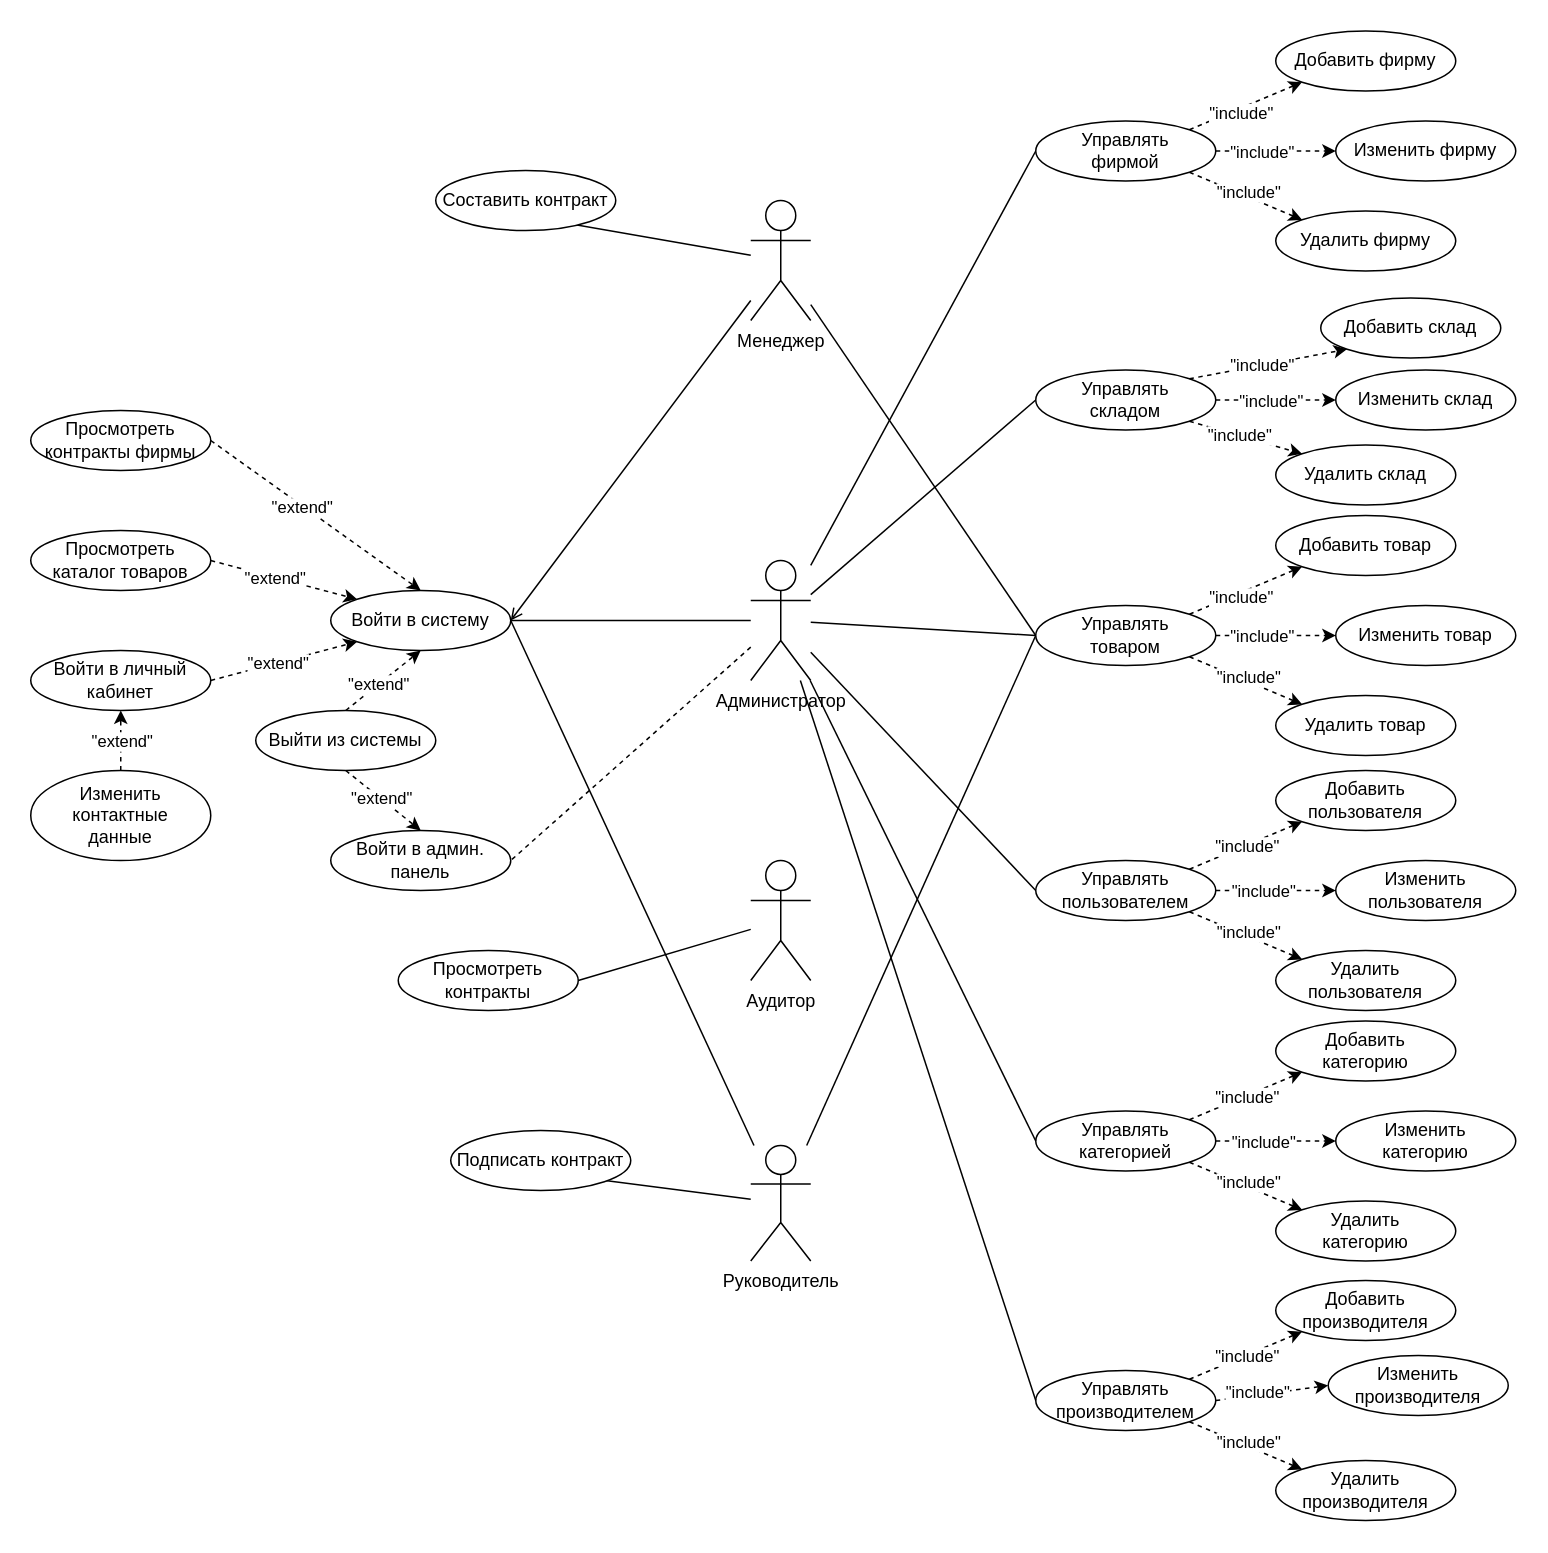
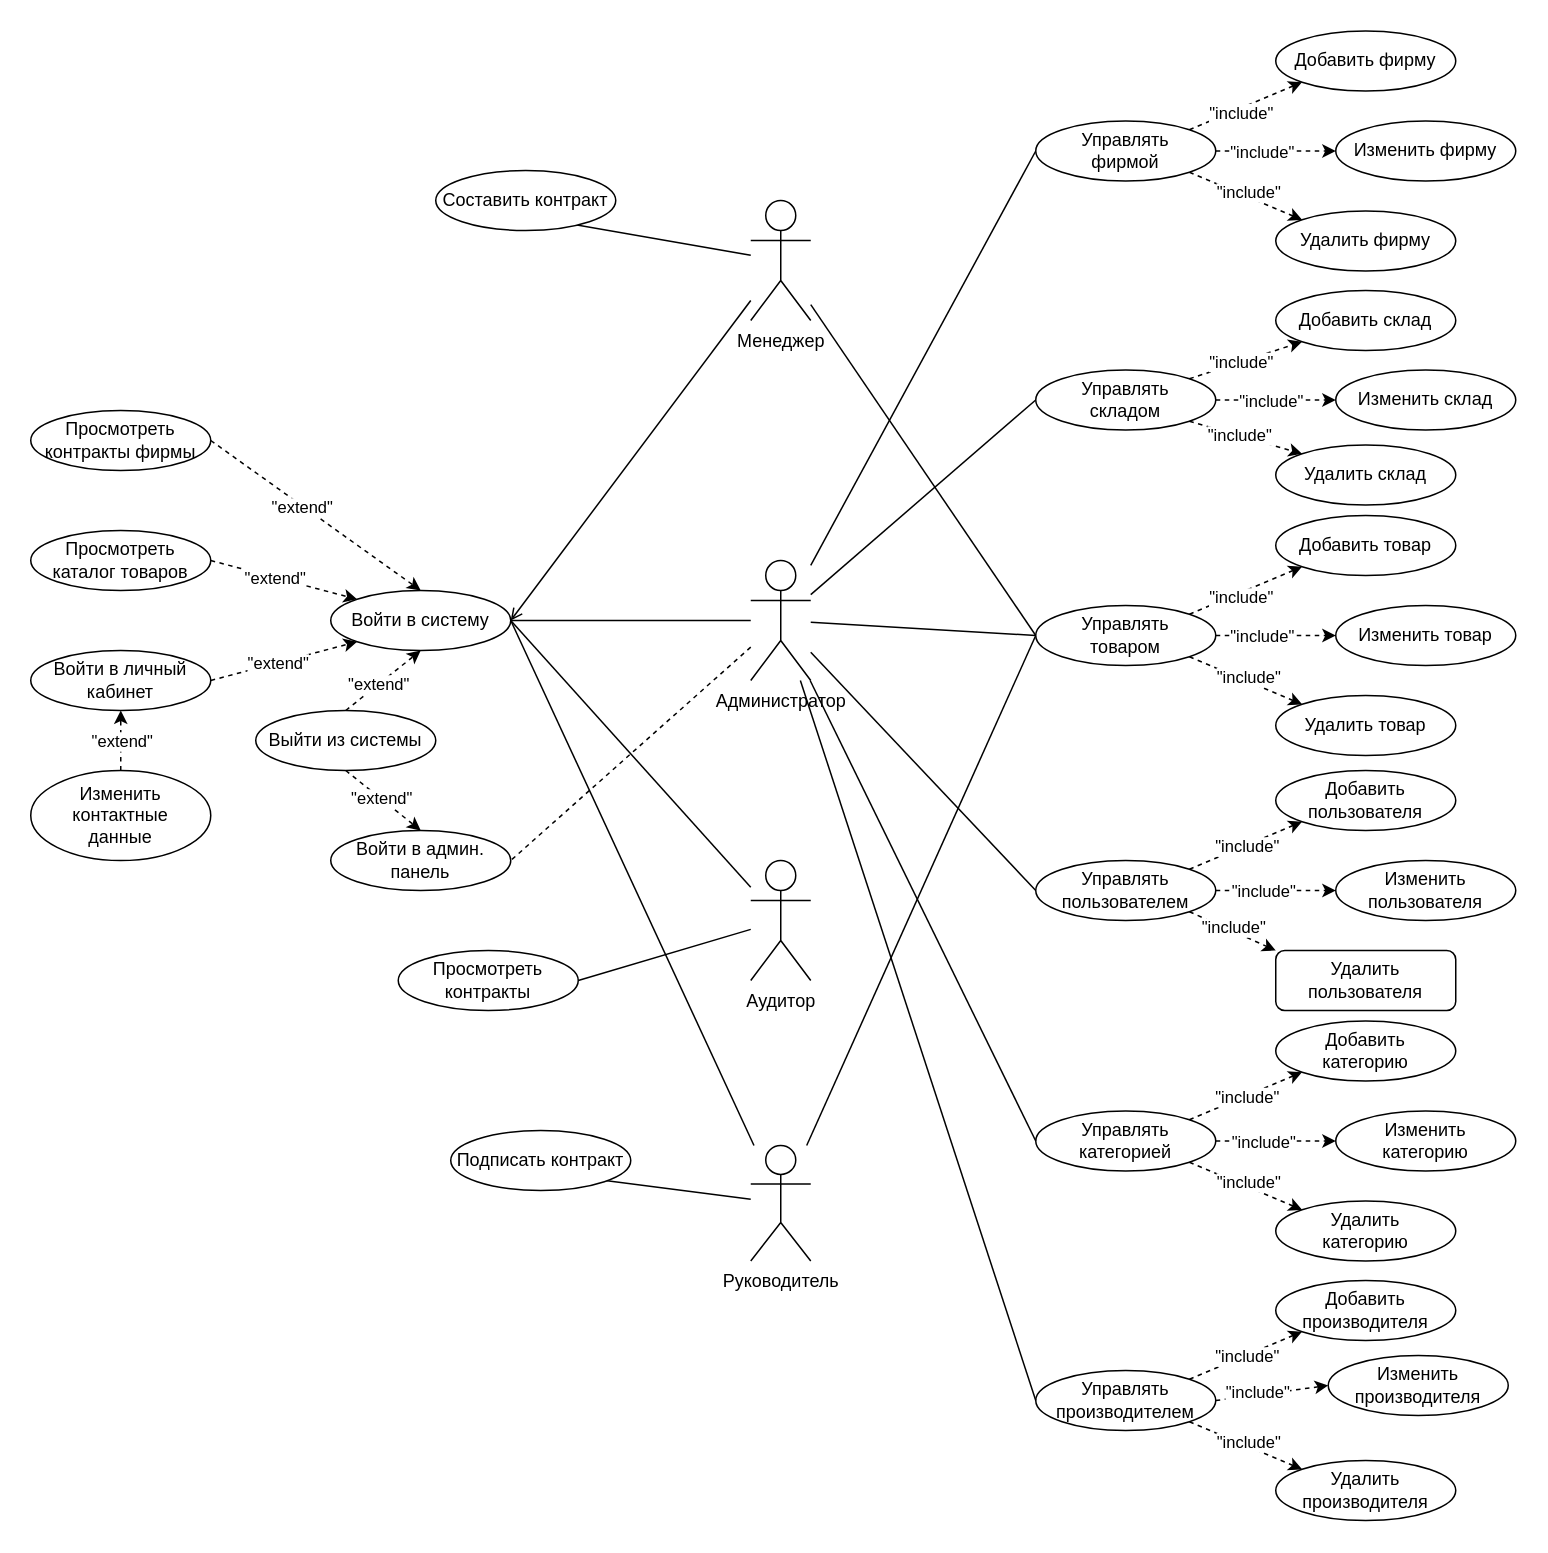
(1411, 328) -> (1366, 320)
none -> (632, 755)
(1366, 980) -> (1366, 980)
